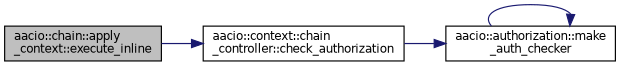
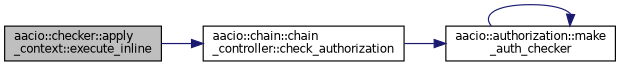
(83, 44) -> (83, 44)
(304, 44) -> (304, 44)
